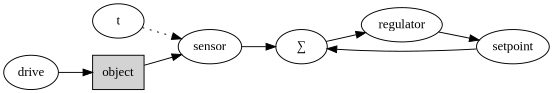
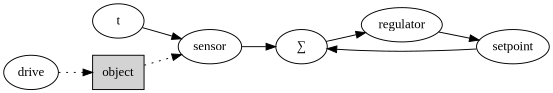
(157, 32) -> (157, 32)
(158, 61) -> (158, 61)
(71, 72) -> (71, 72)
